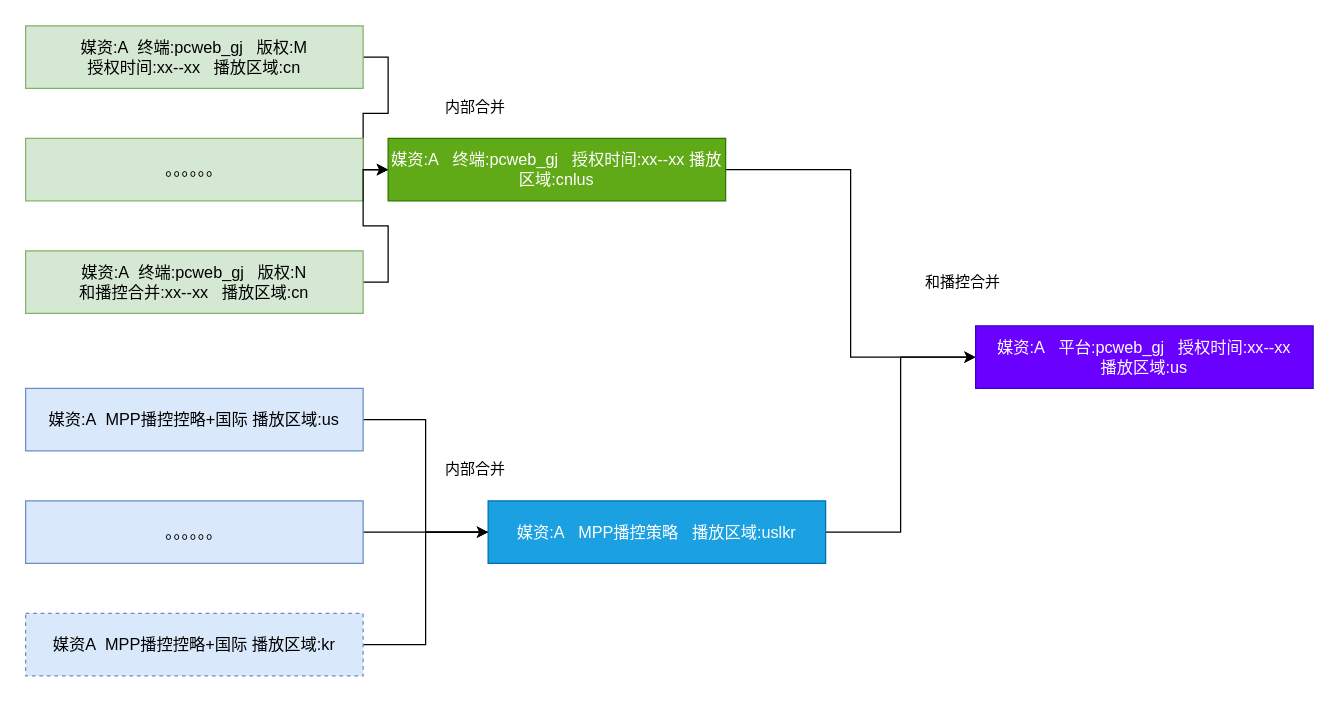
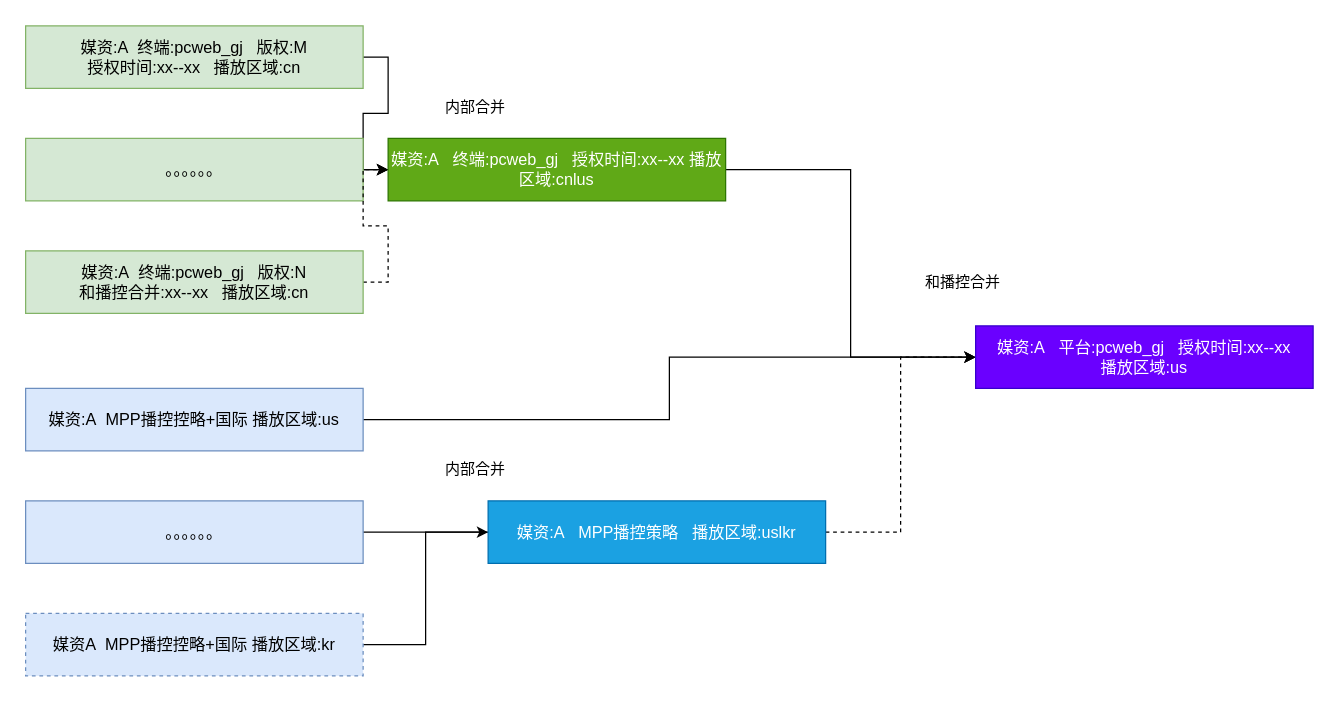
(388, 227) -> (388, 227)
(426, 473) -> (666, 419)
(901, 482) -> (901, 482)
